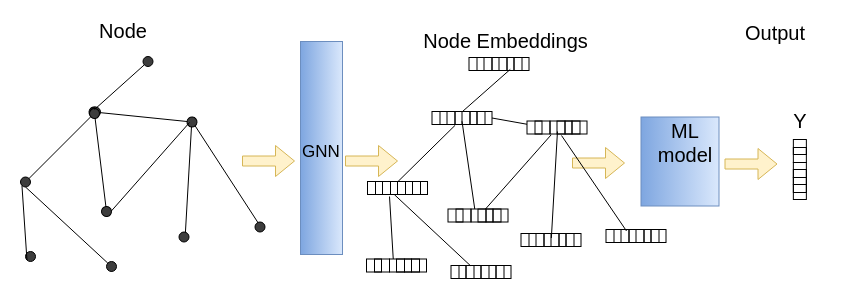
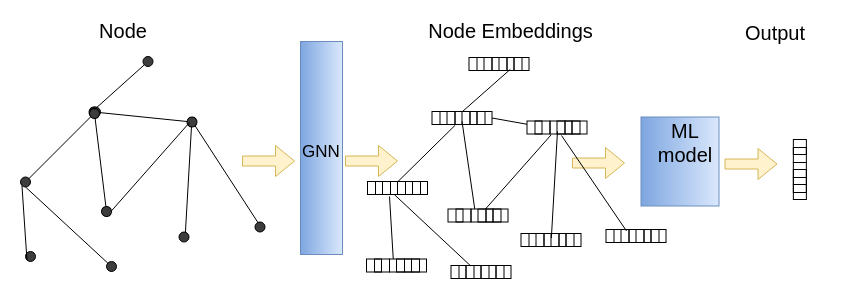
(506, 41) -> (511, 31)
(800, 121) -> none
